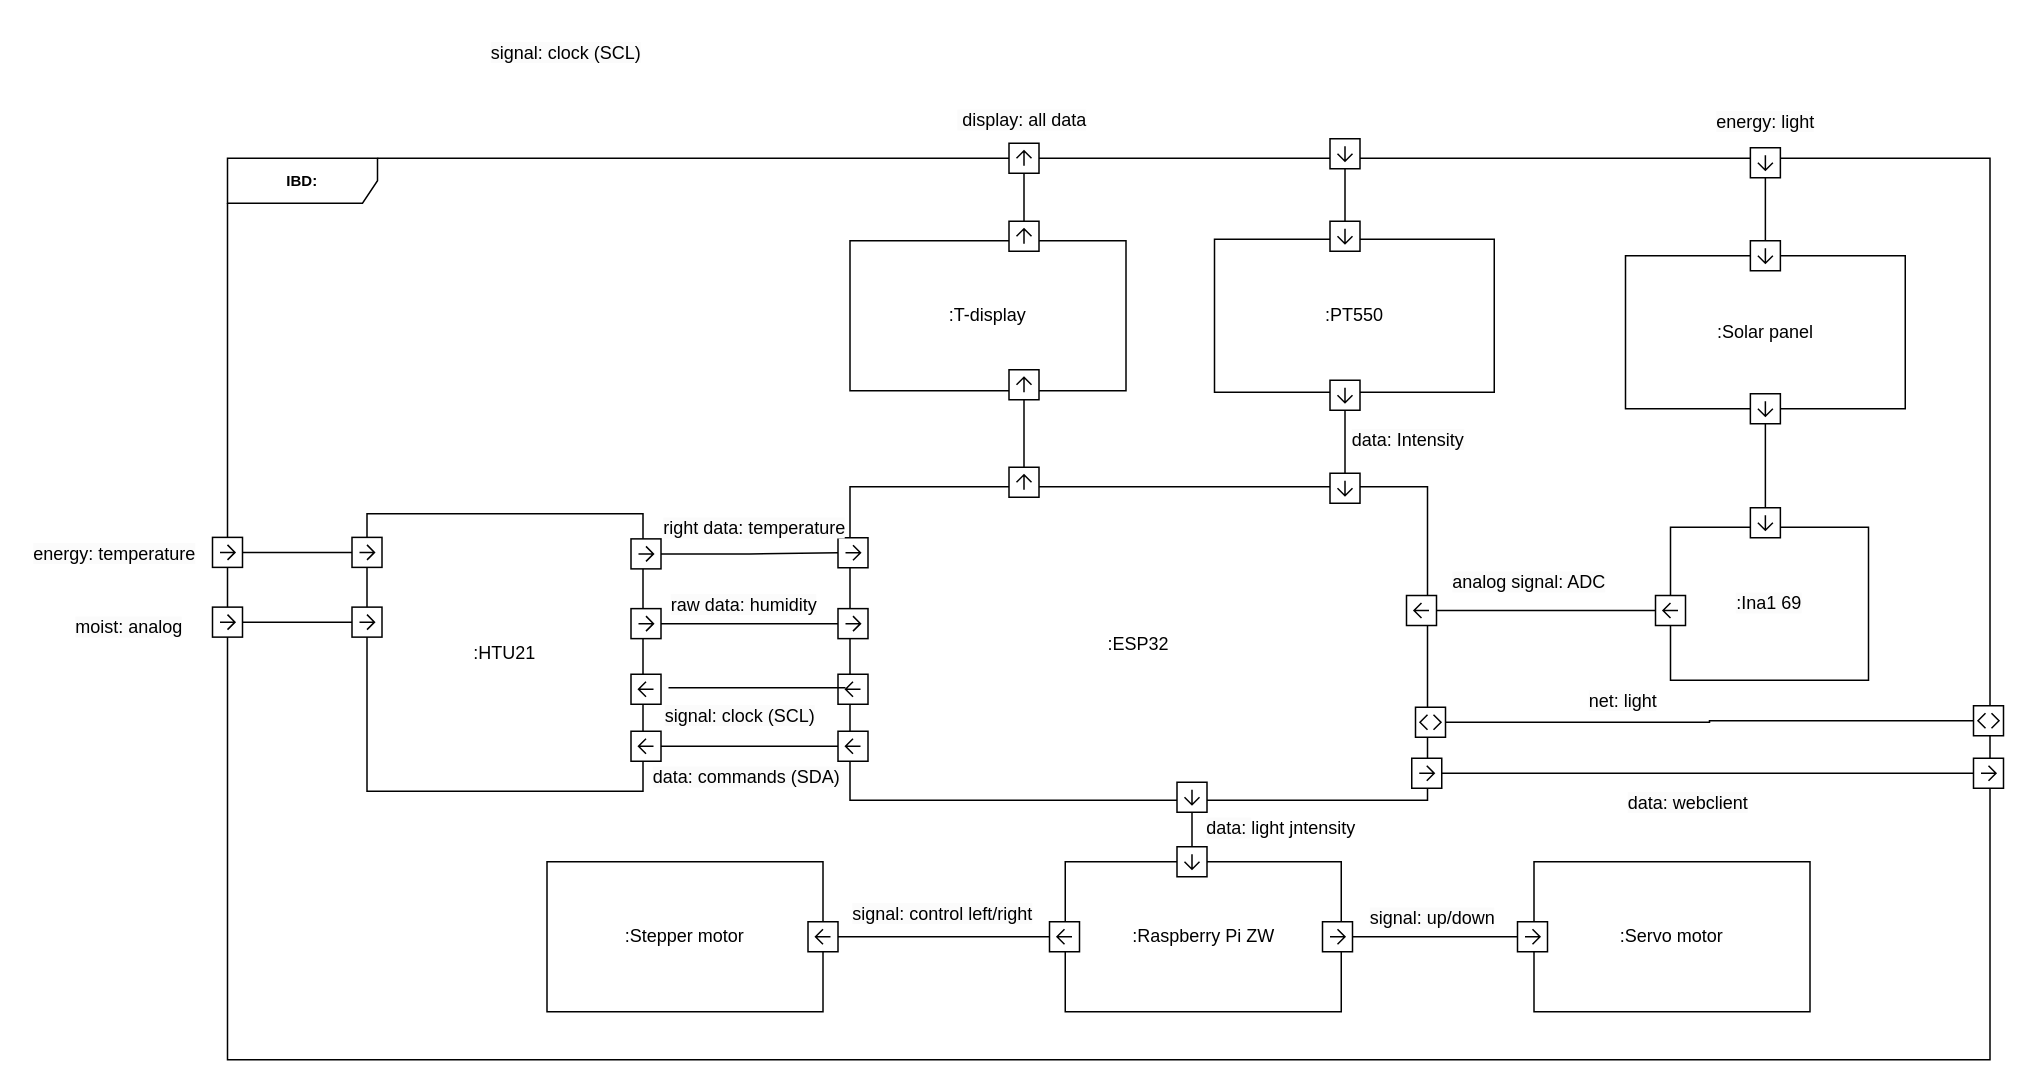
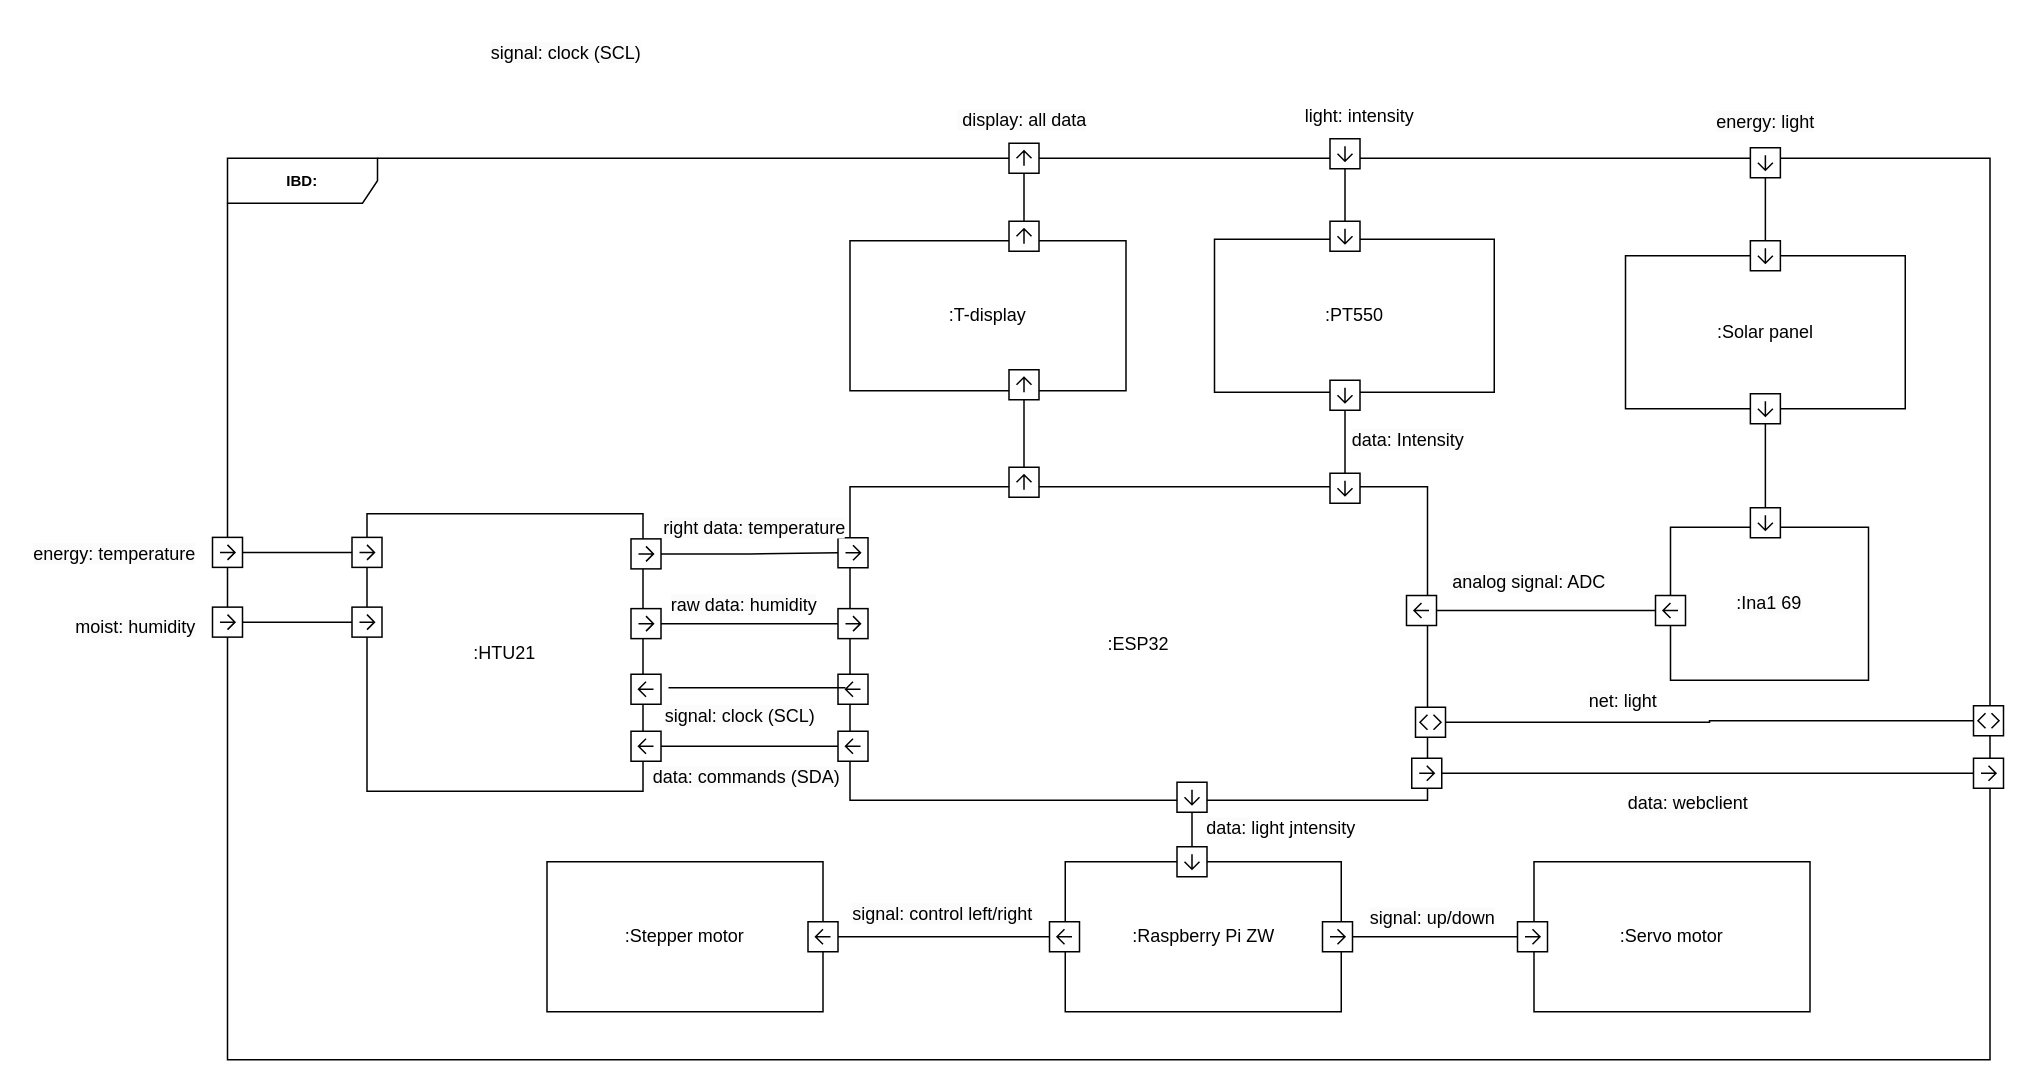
none -> (1360, 116)
(134, 628) -> (142, 628)
